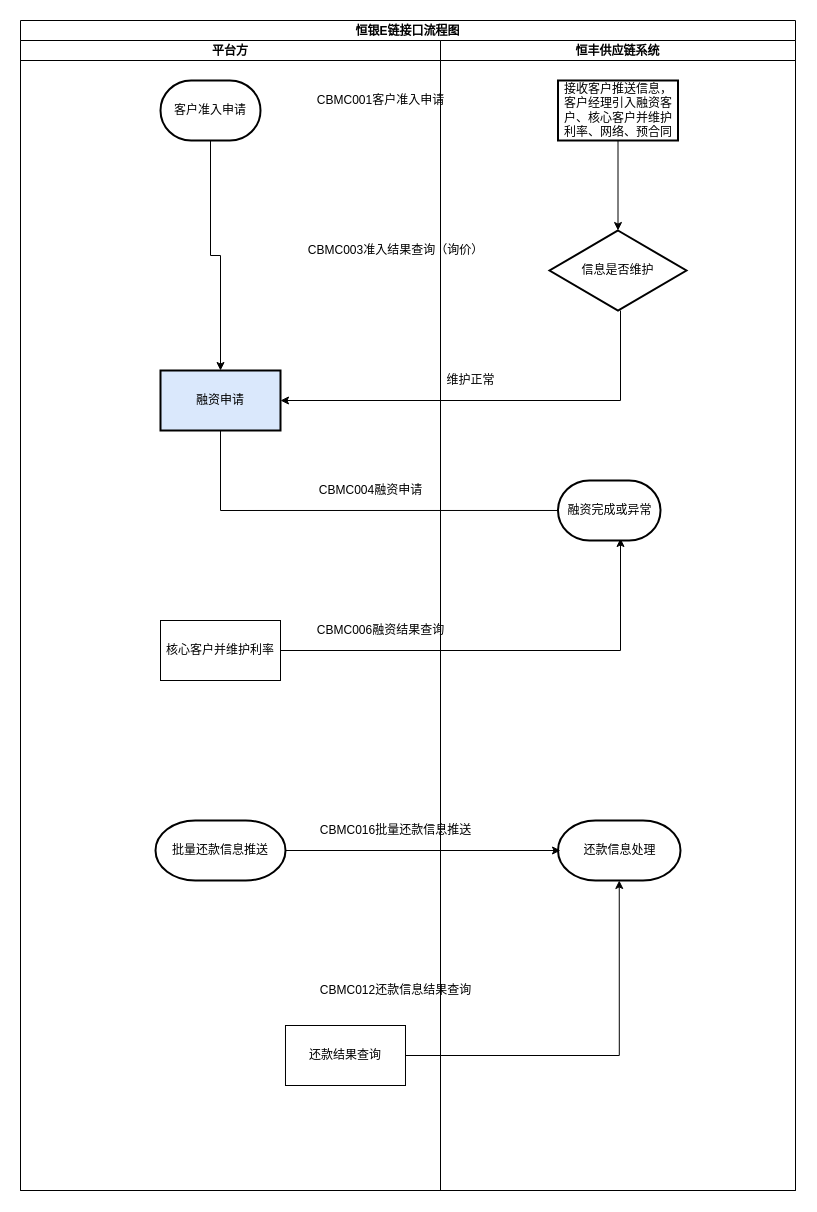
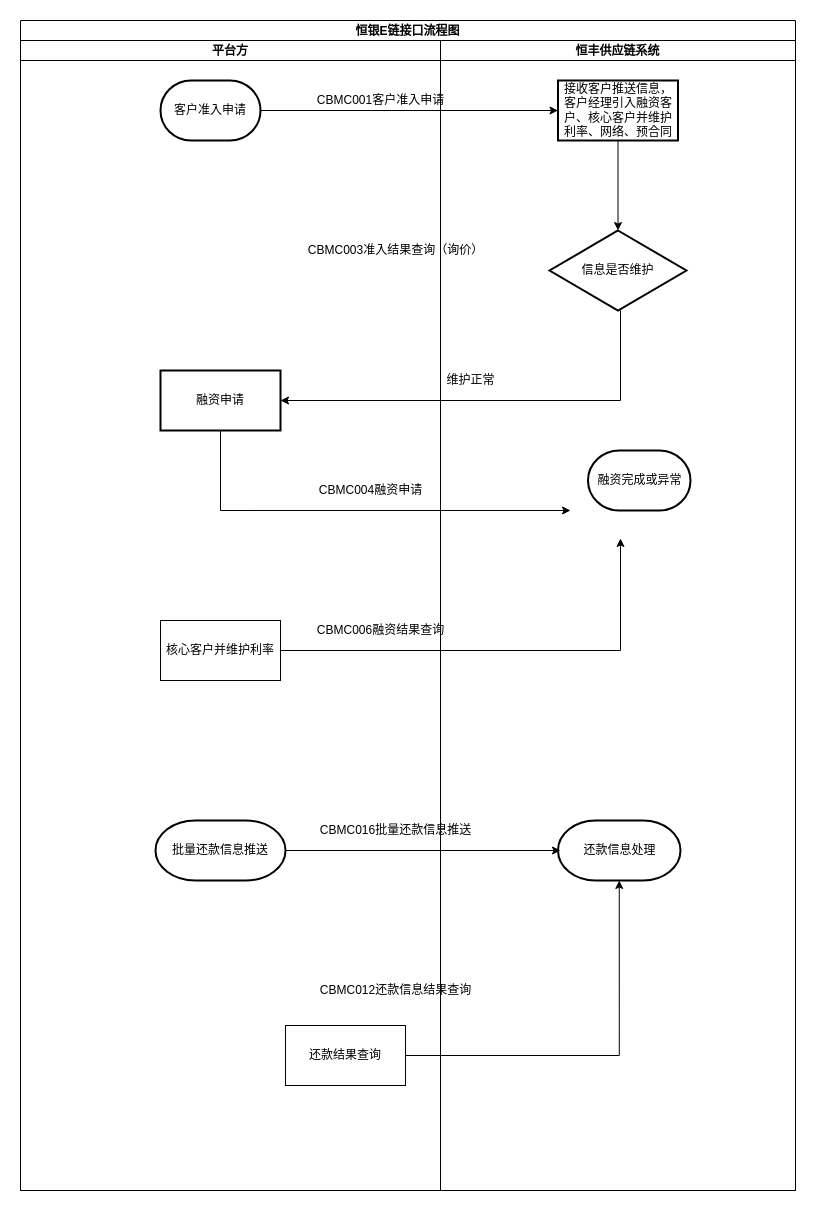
(212, 256) -> (406, 111)
(220, 401) -> (220, 401)
(609, 511) -> (639, 481)
